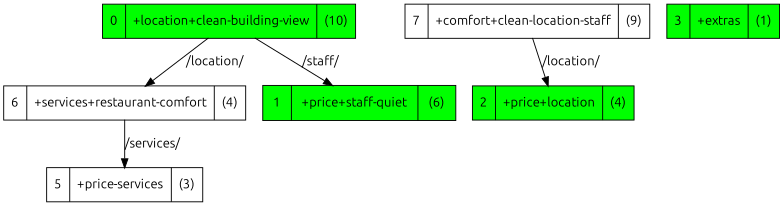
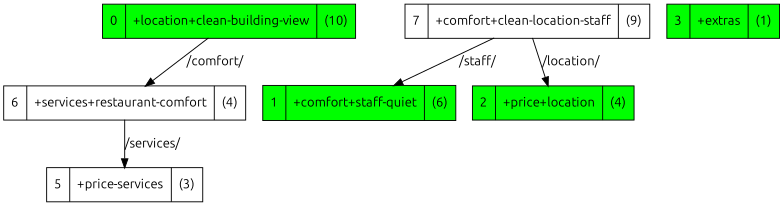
(290, 59) -> (448, 60)
(215, 62) -> (215, 62)
(355, 103) -> (355, 103)
